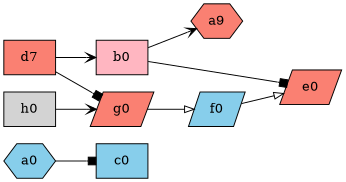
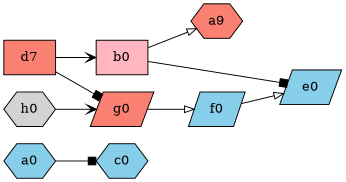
(168, 40) -> (168, 40)
(311, 87) -> (311, 87)
(30, 109) -> (30, 109)
(122, 161) -> (122, 161)
